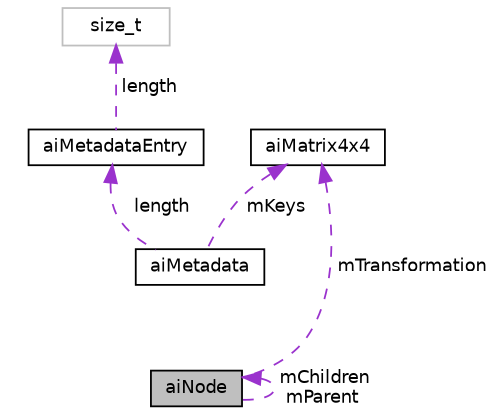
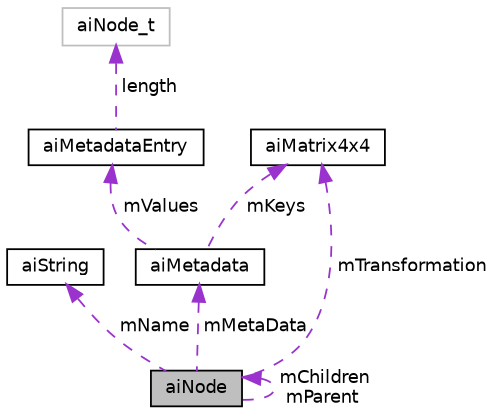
(116, 27) -> (116, 27)
(159, 207) -> (159, 207)
none -> (55, 267)
none -> (198, 337)
